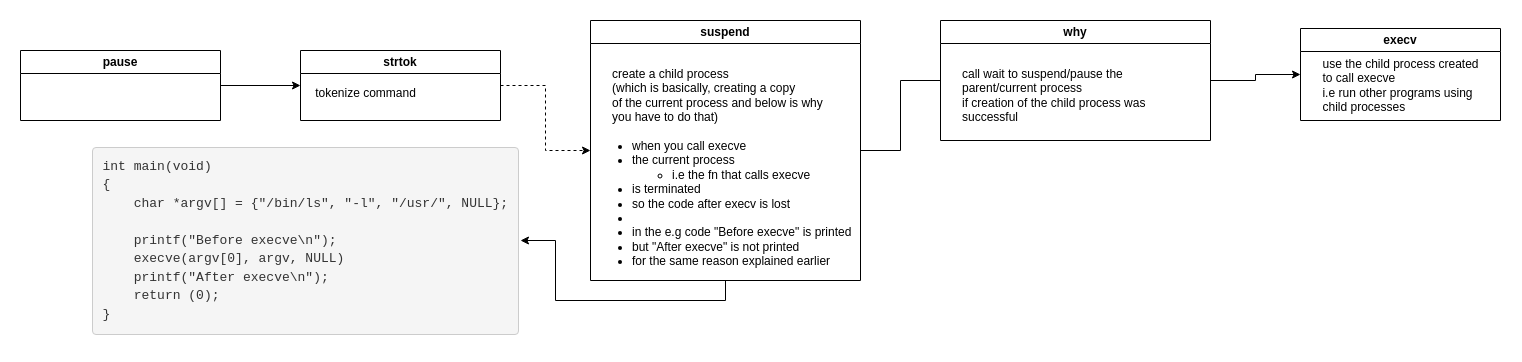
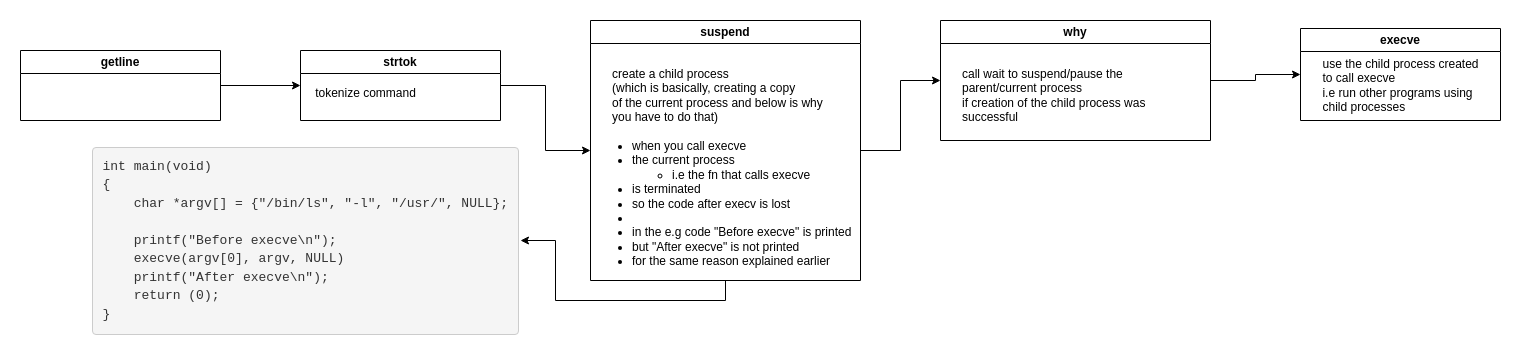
(1401, 41) -> (1401, 41)
(121, 63) -> (121, 63)
(935, 81) -> (932, 81)
(546, 115) -> (546, 115)
